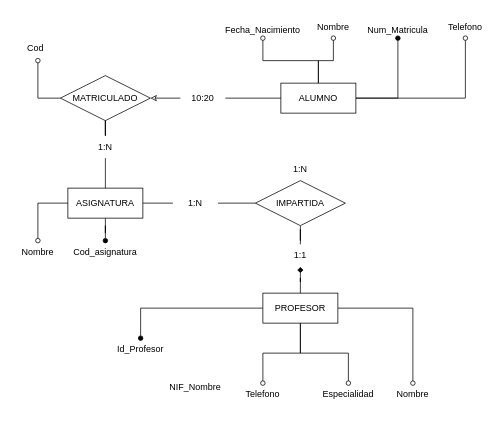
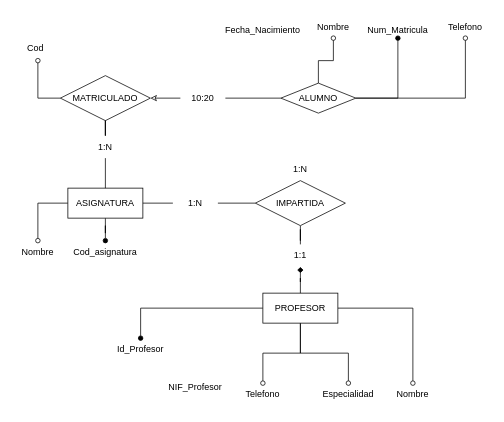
(280, 60) -> none
(318, 98) -> (318, 98)
(195, 387) -> (195, 387)
